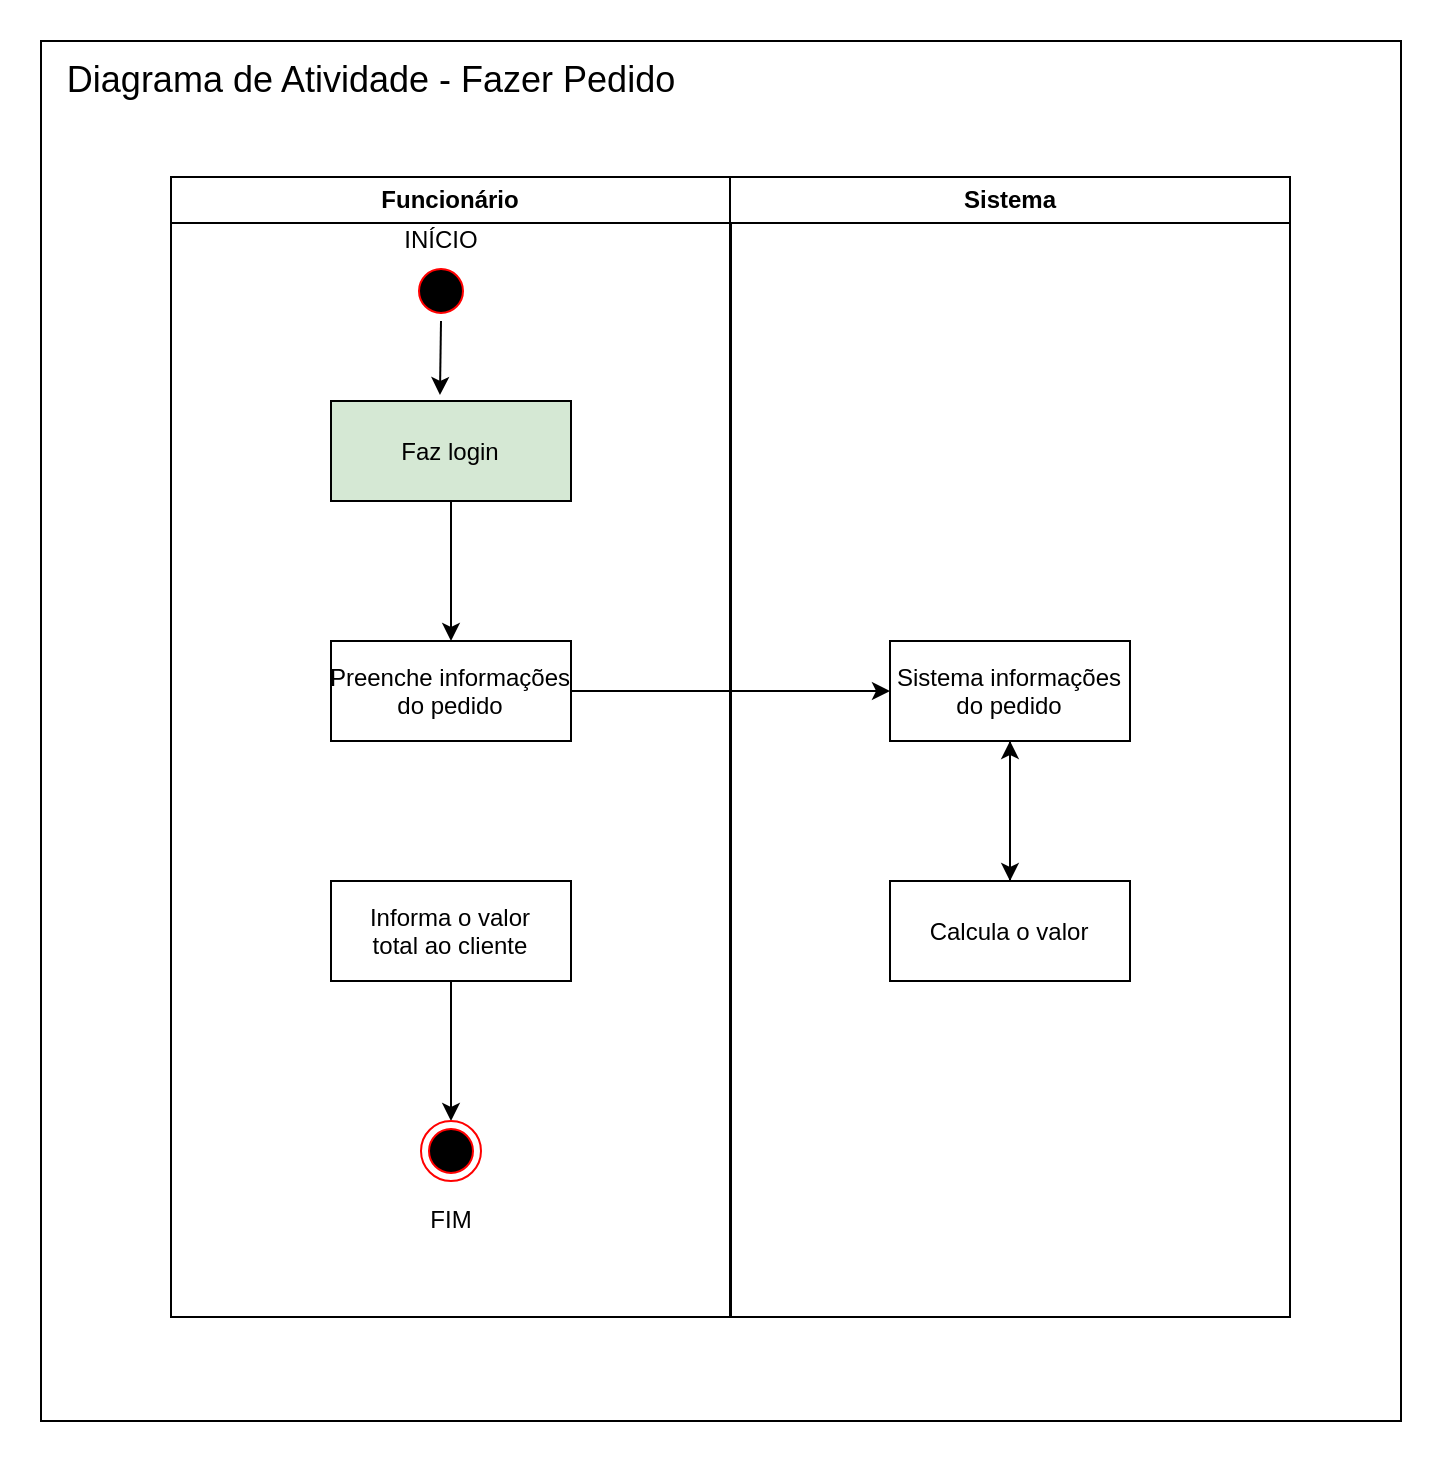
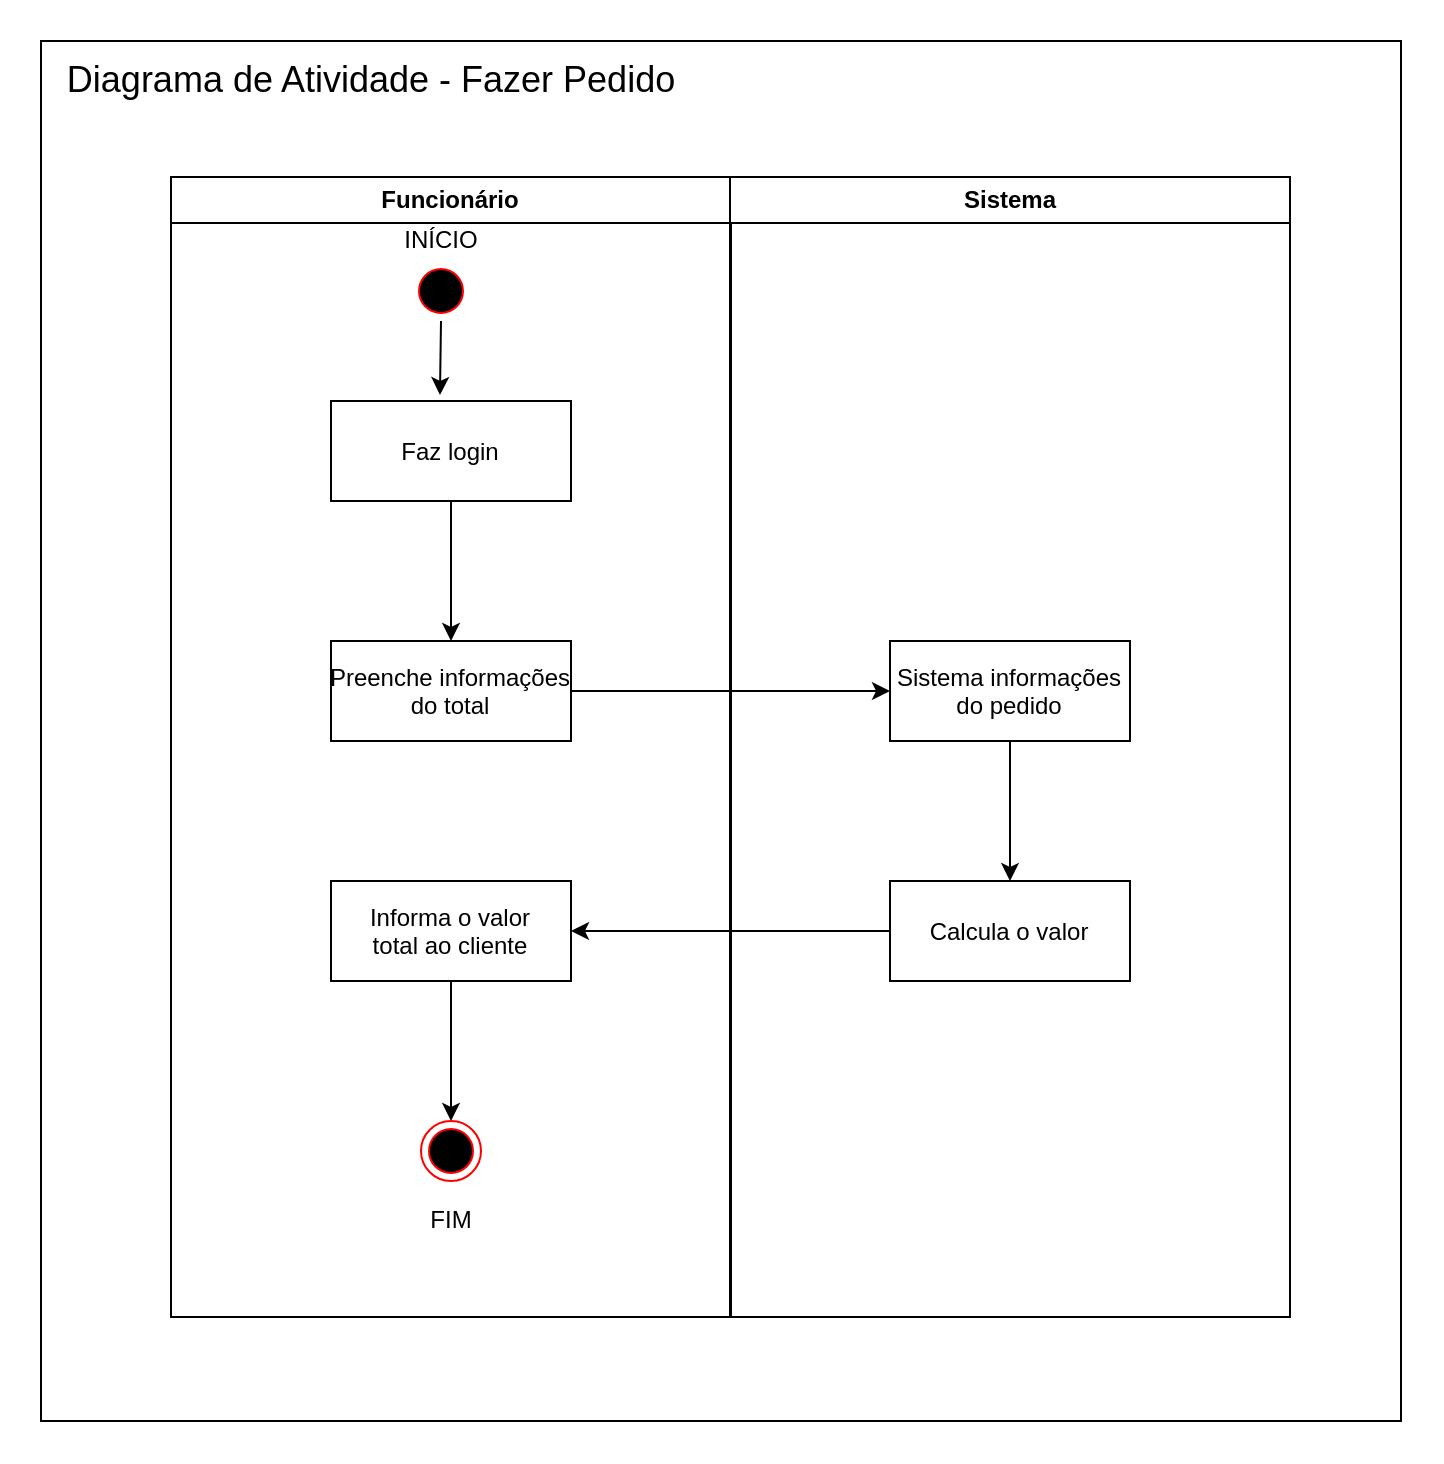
(451, 451) -> (451, 451)
(450, 678) -> (450, 678)
(1010, 879) -> (737, 931)
